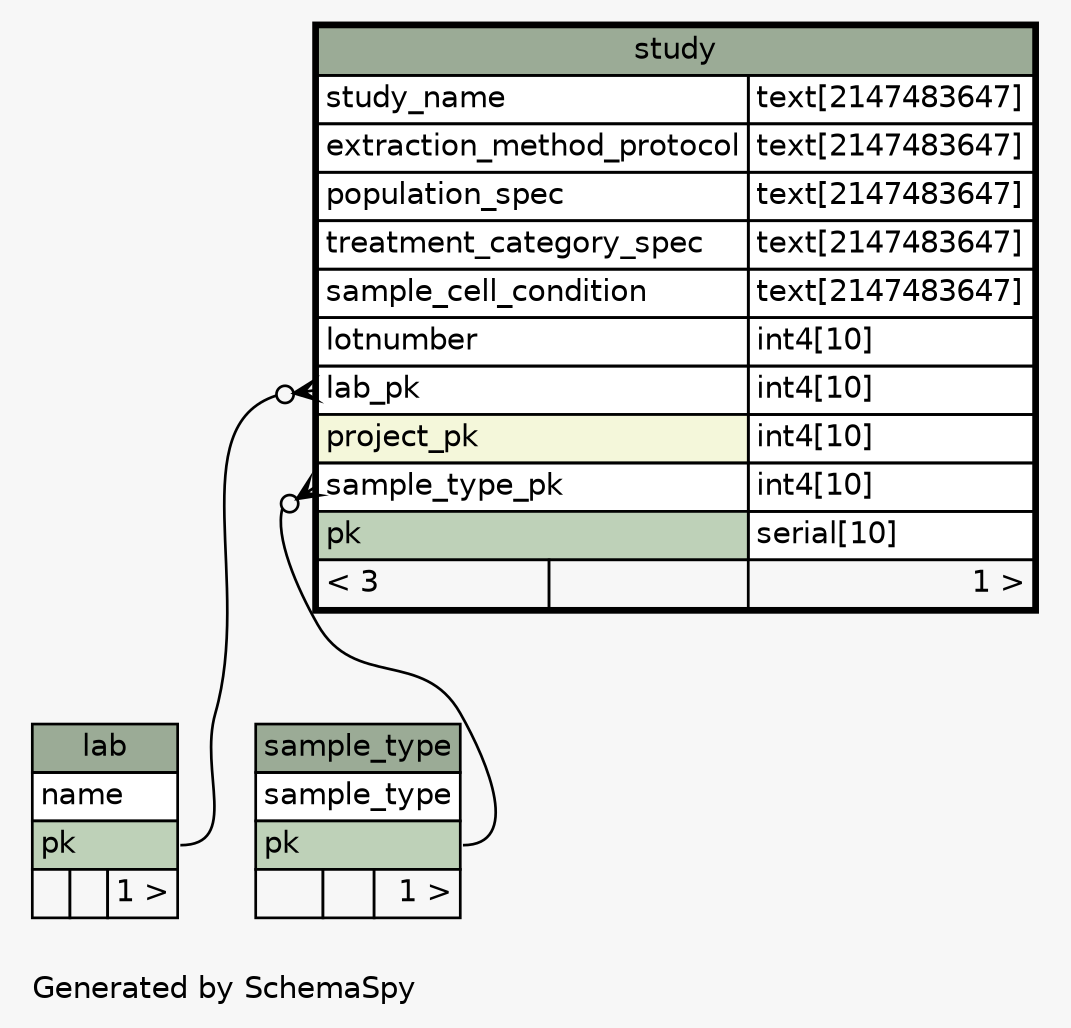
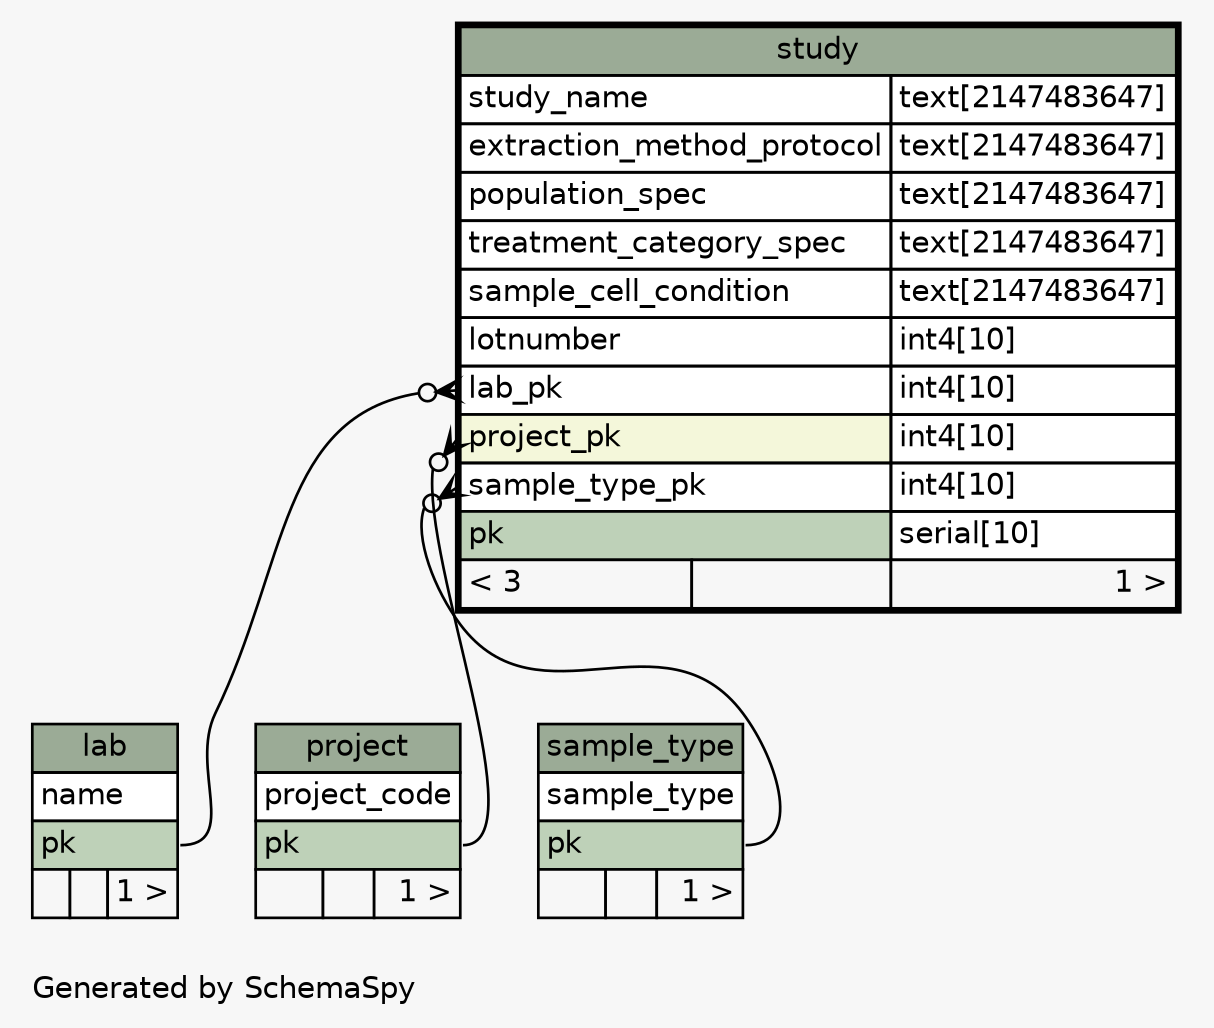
none -> (358, 821)
